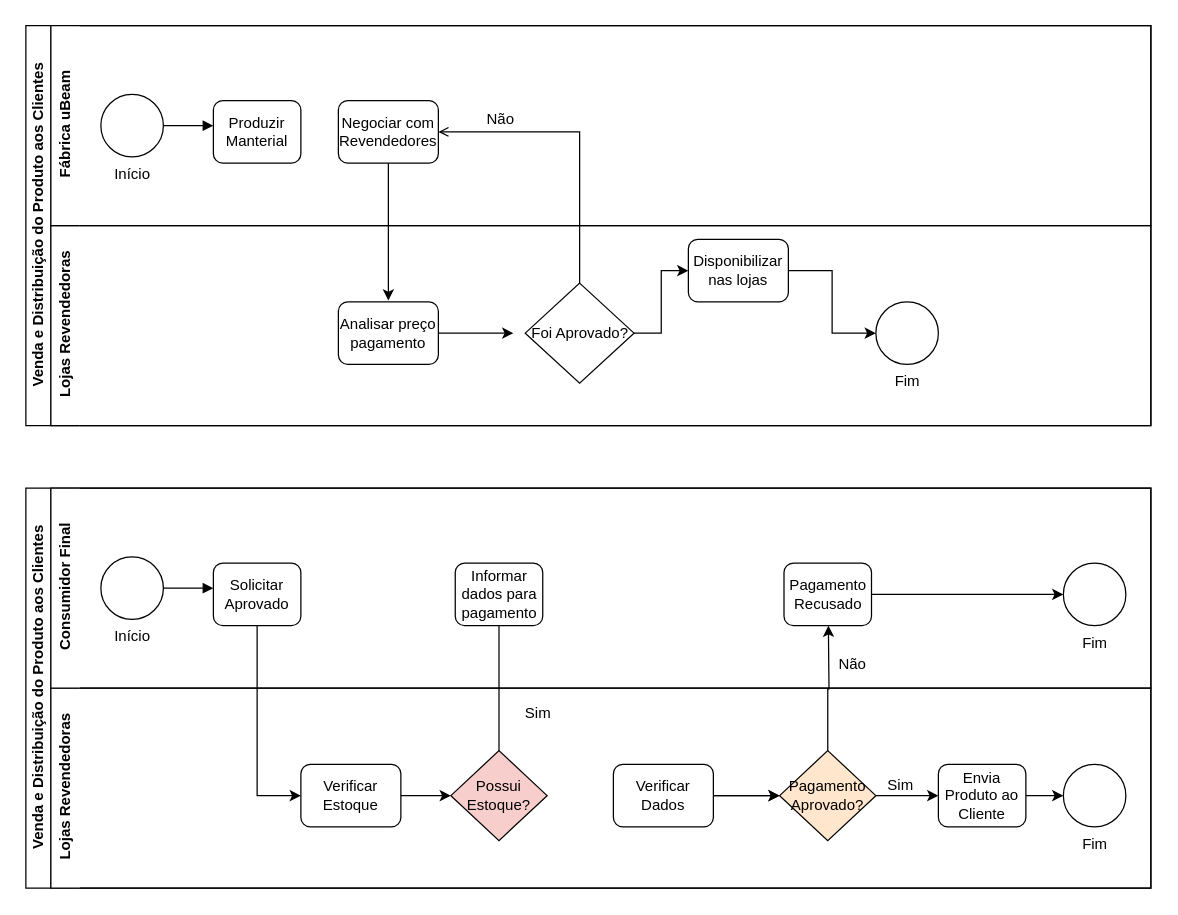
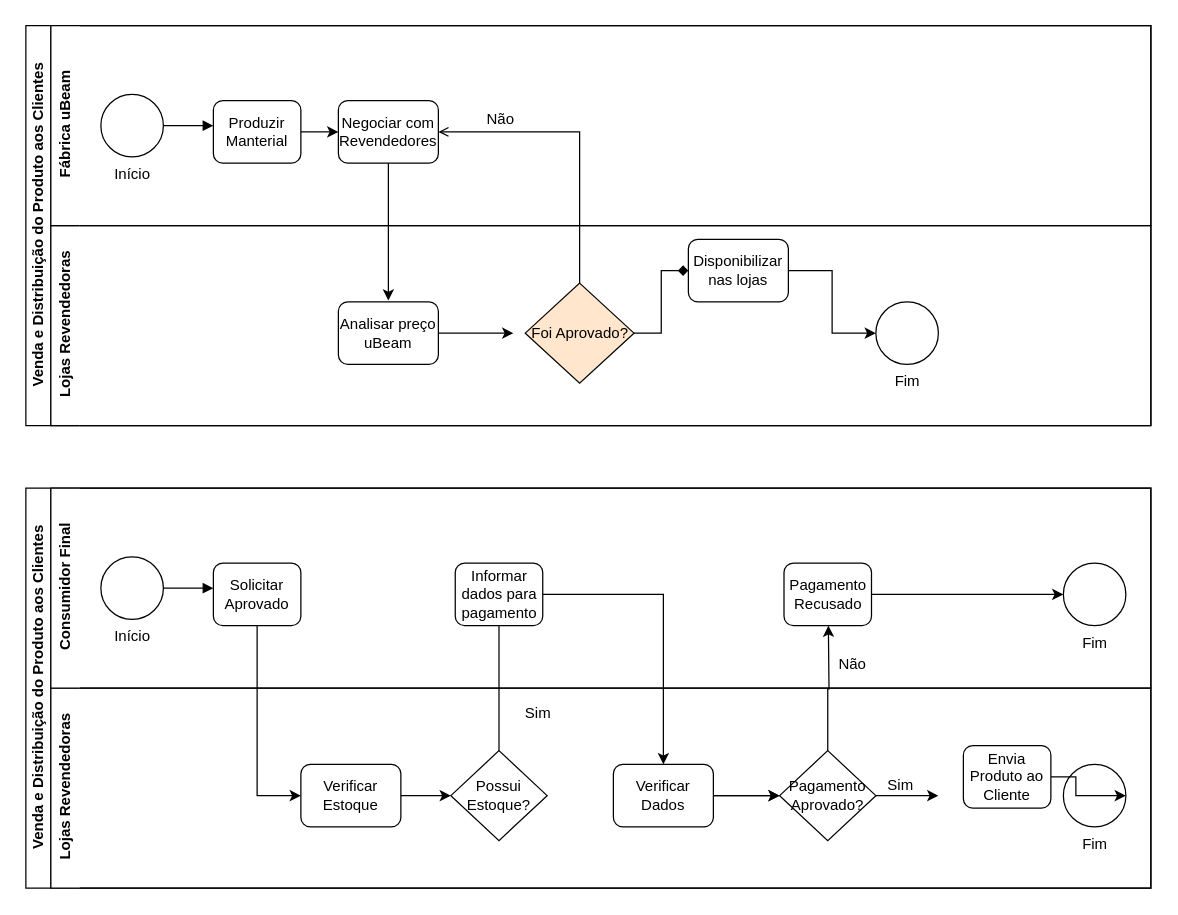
none -> (315, 132)
(678, 271) -> (677, 271)
(388, 333) -> (388, 333)
(579, 333) -> (579, 333)
none -> (663, 615)
(499, 796) -> (499, 796)
(828, 796) -> (828, 796)
(982, 796) -> (1007, 777)
